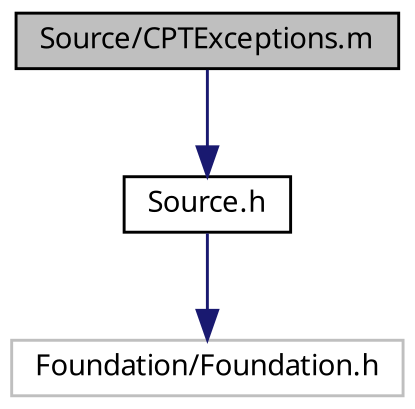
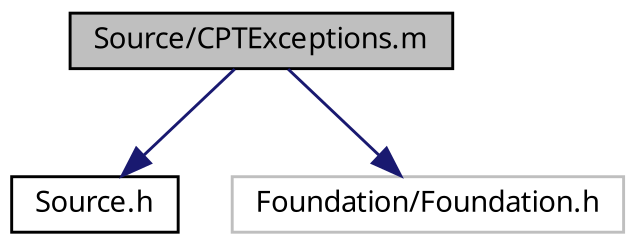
(207, 272) -> (333, 112)
